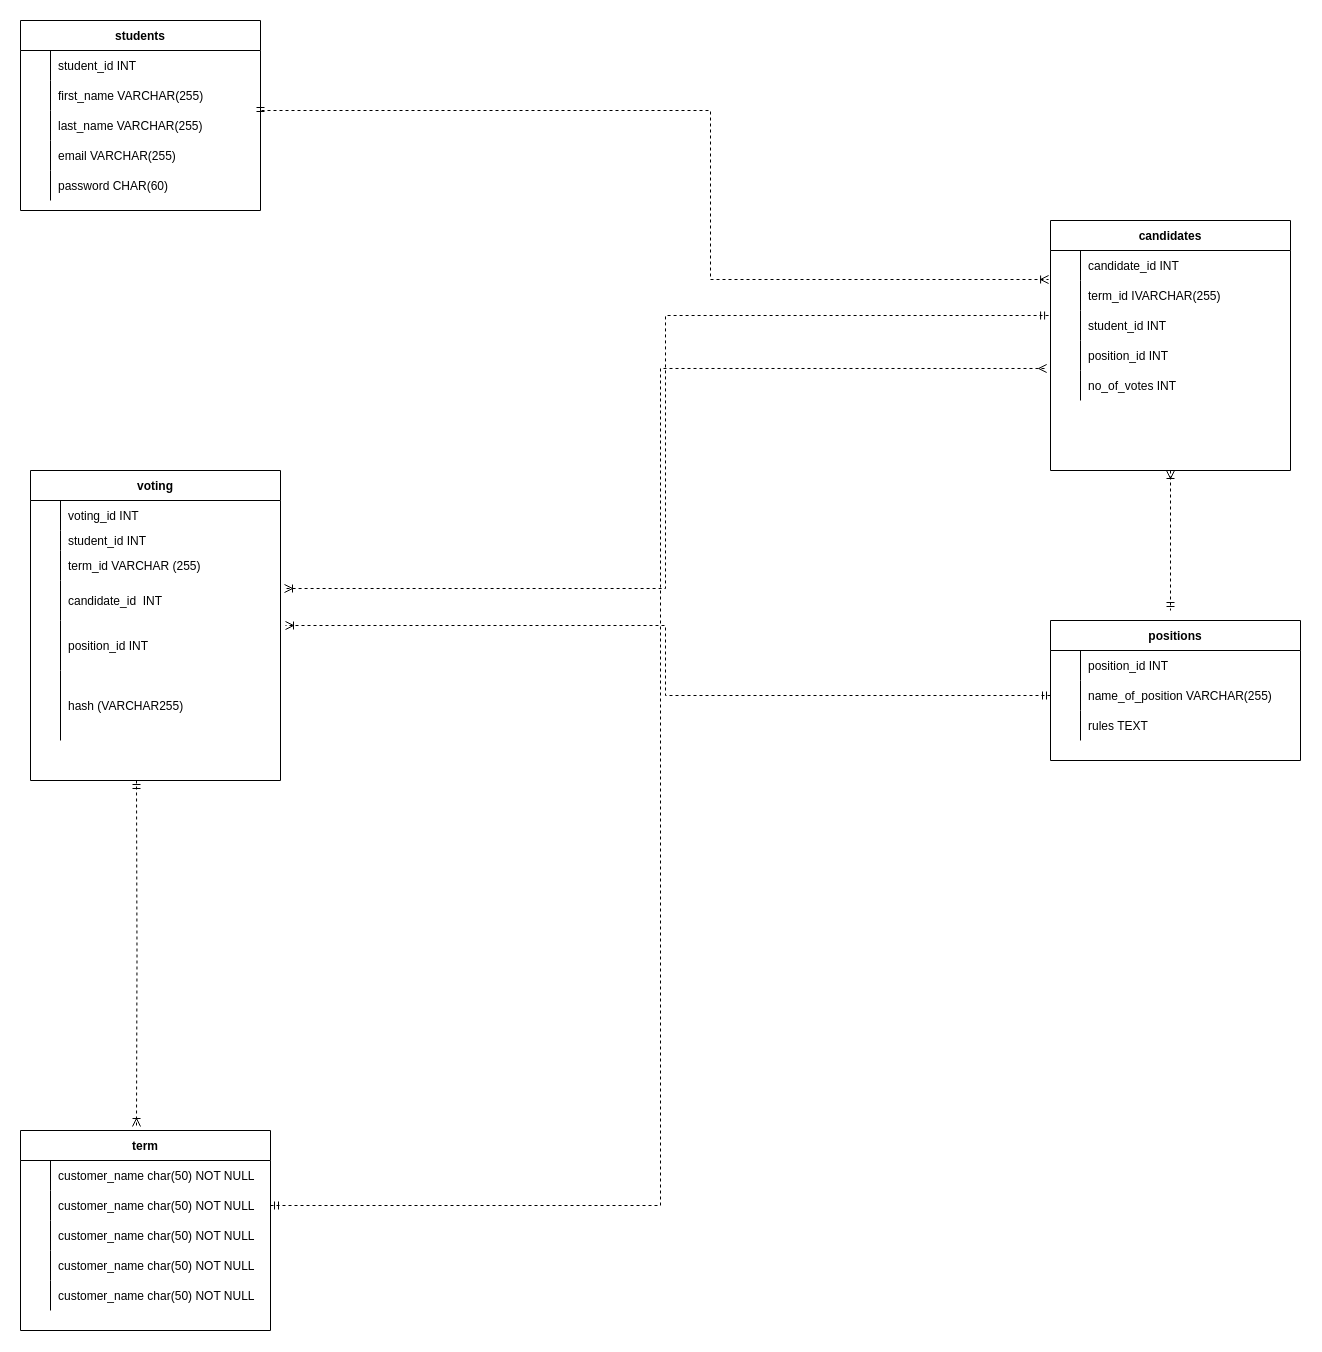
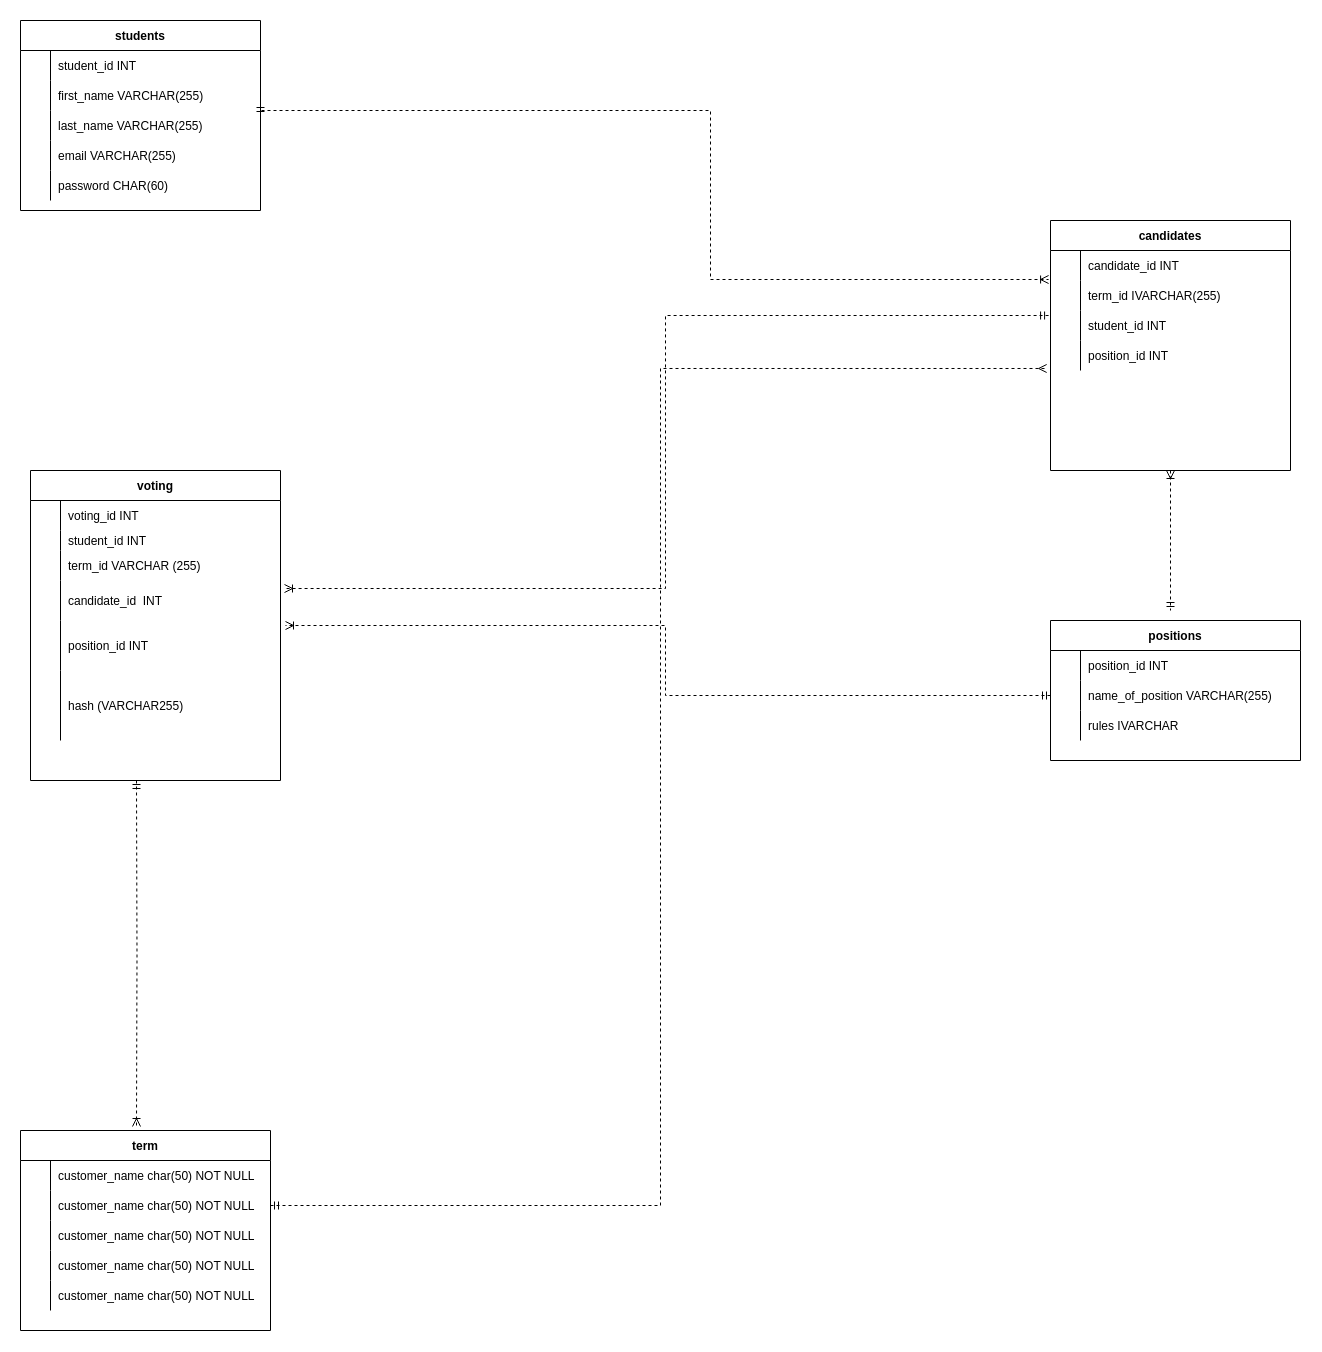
(1186, 386) -> none
(1118, 726) -> (1132, 726)
